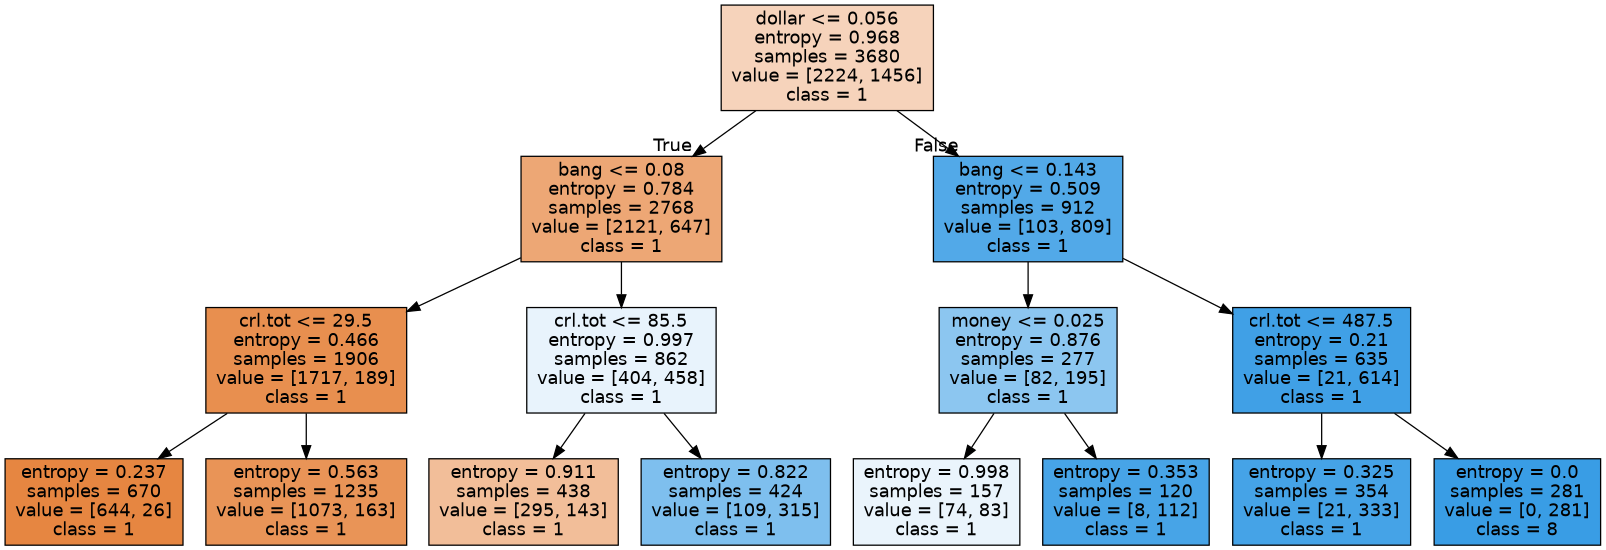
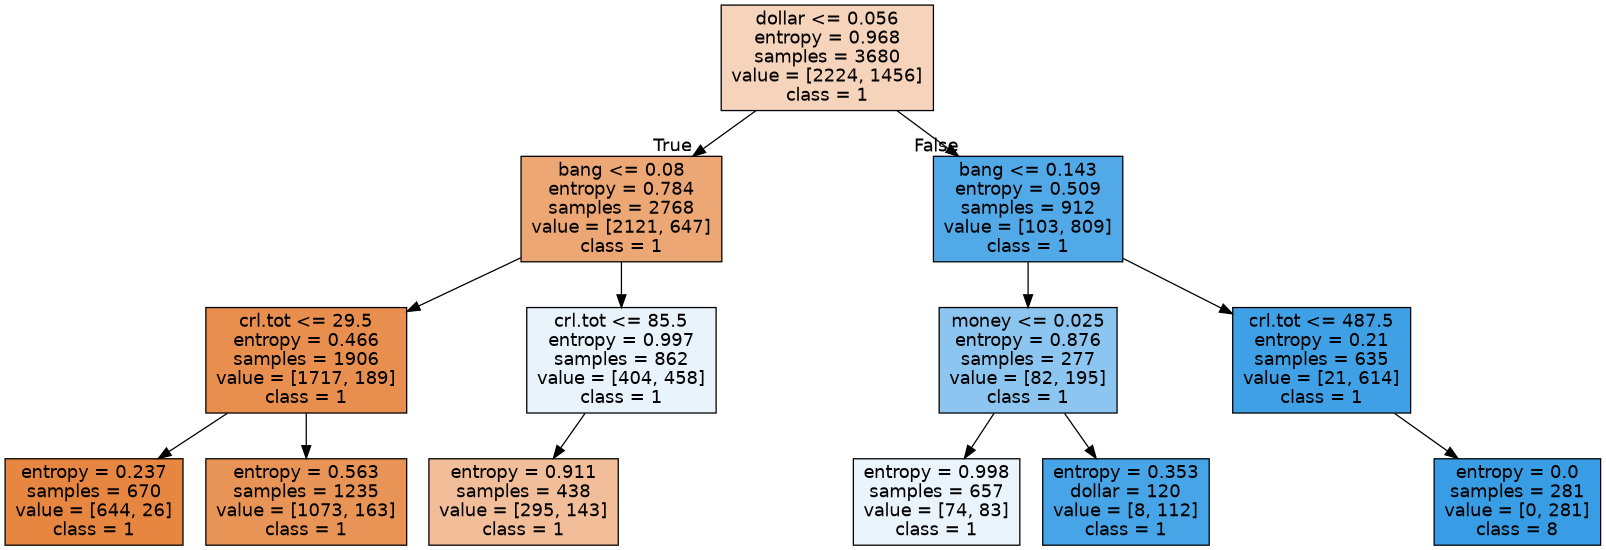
(736, 502) -> none
(937, 502) -> (937, 502)
(1126, 502) -> (1126, 502)
(1322, 502) -> none
